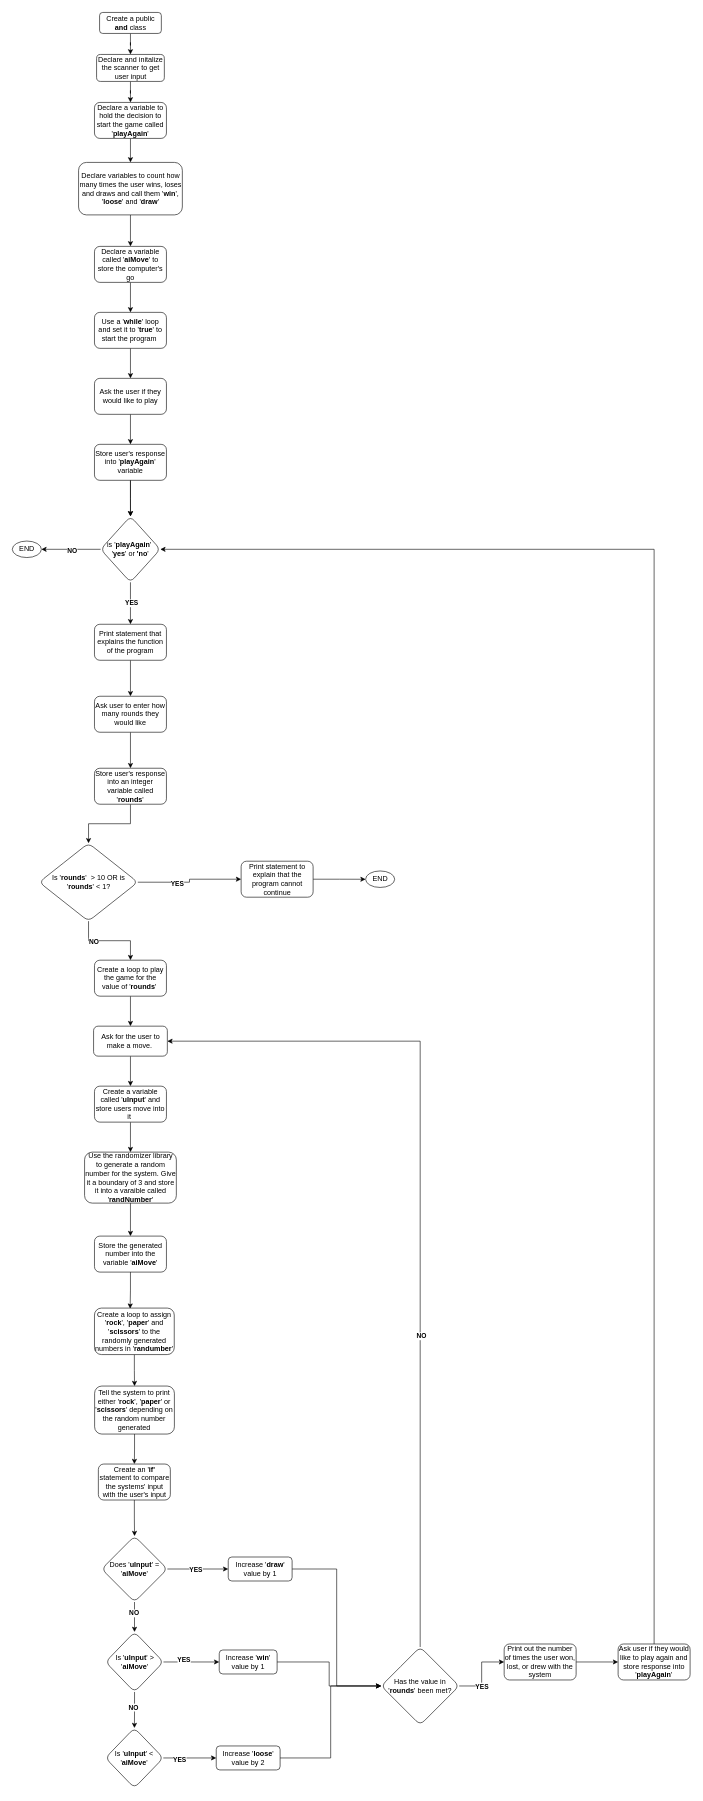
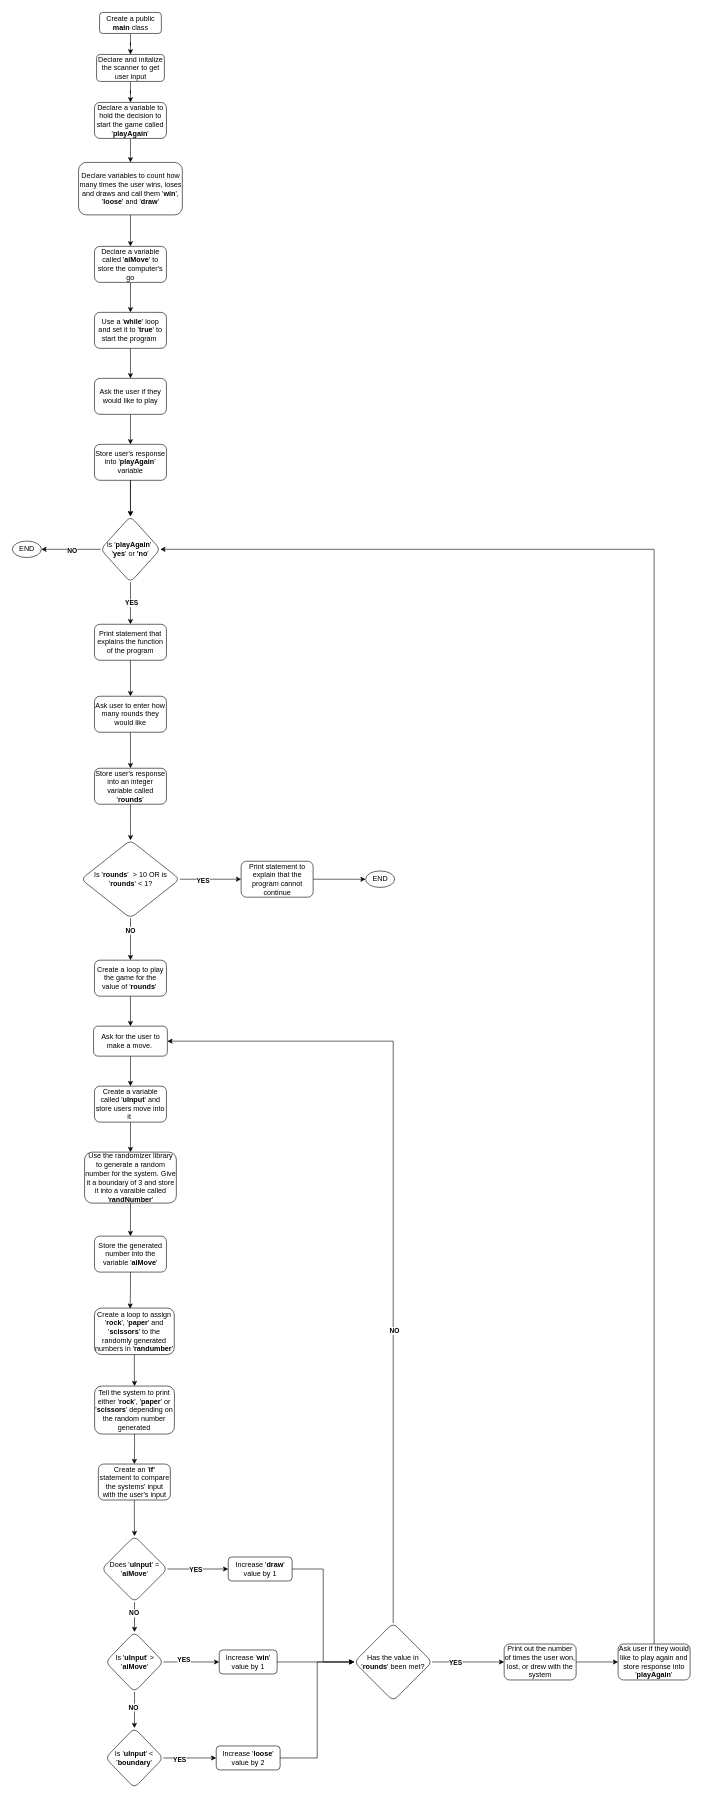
(131, 23) -> (131, 23)
(89, 882) -> (131, 879)
(420, 1686) -> (393, 1662)
(134, 1758) -> (134, 1758)
